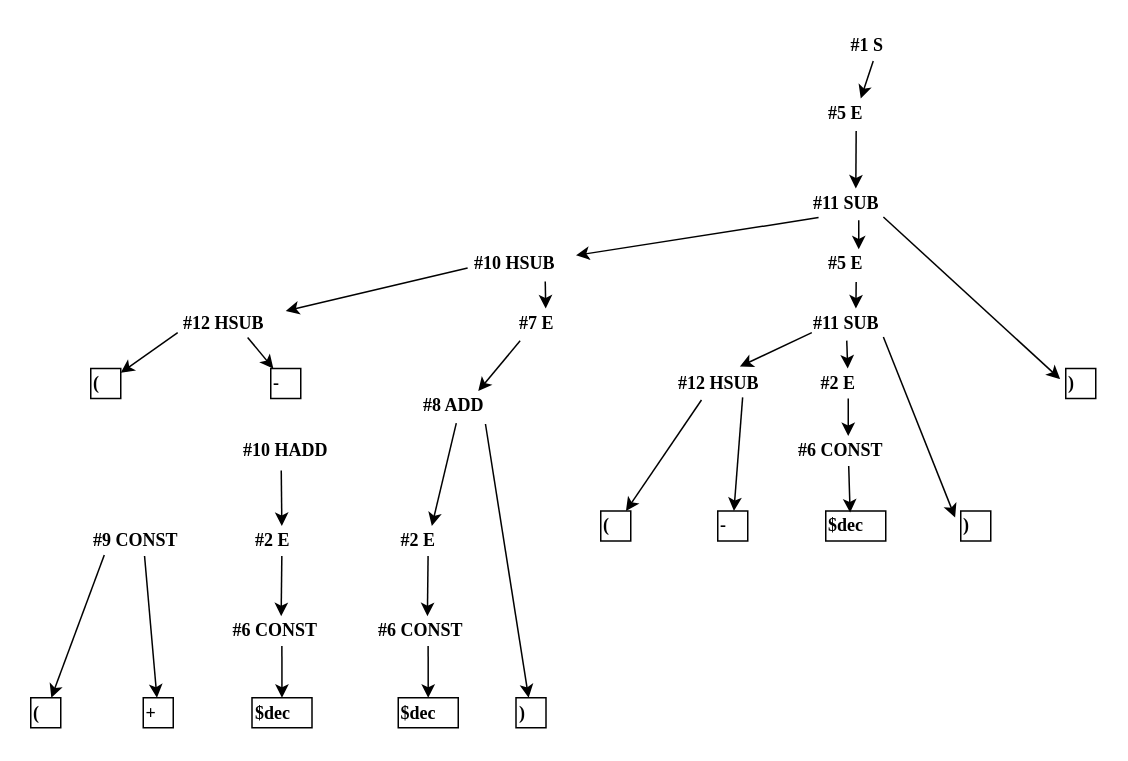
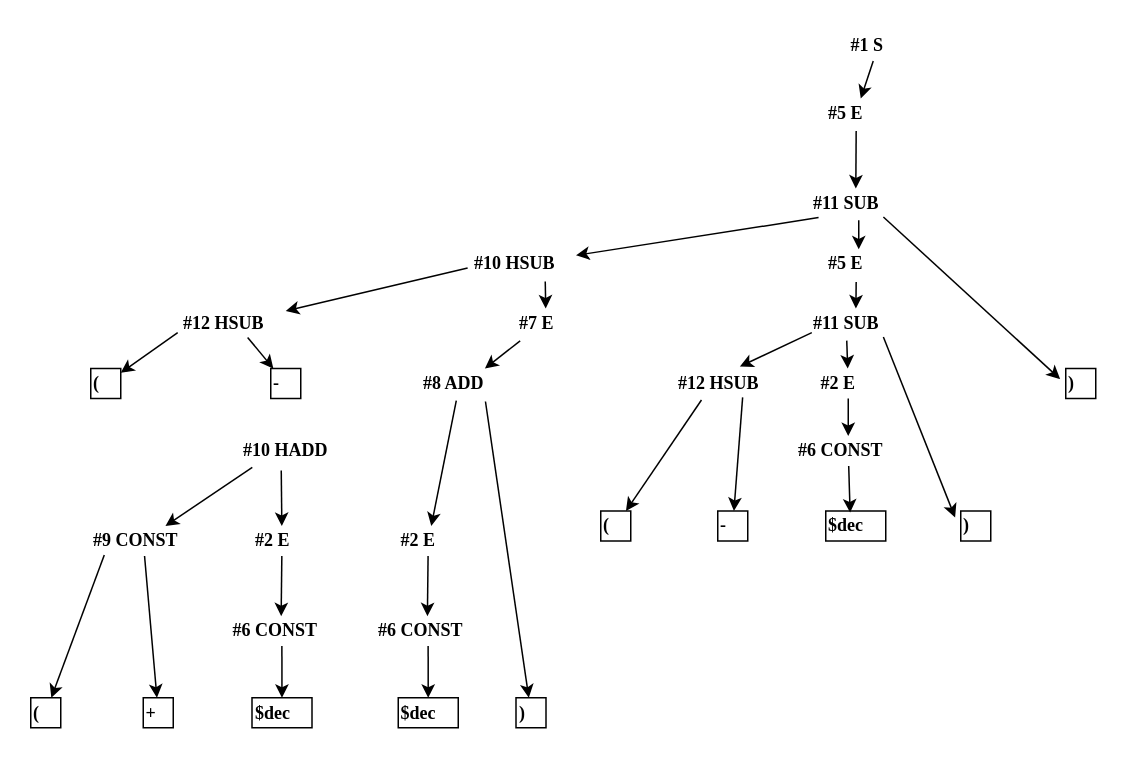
(466, 406) -> (466, 383)
none -> (213, 493)
